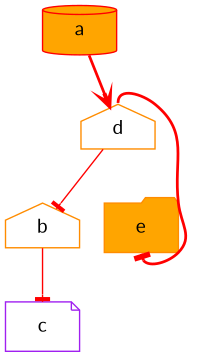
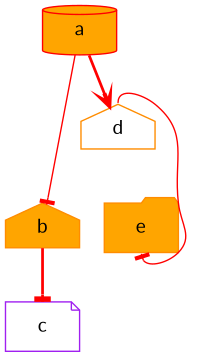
(177, 173) -> (177, 173)
(82, 176) -> (62, 126)
(43, 228) -> (43, 228)
(43, 271) -> (43, 271)
